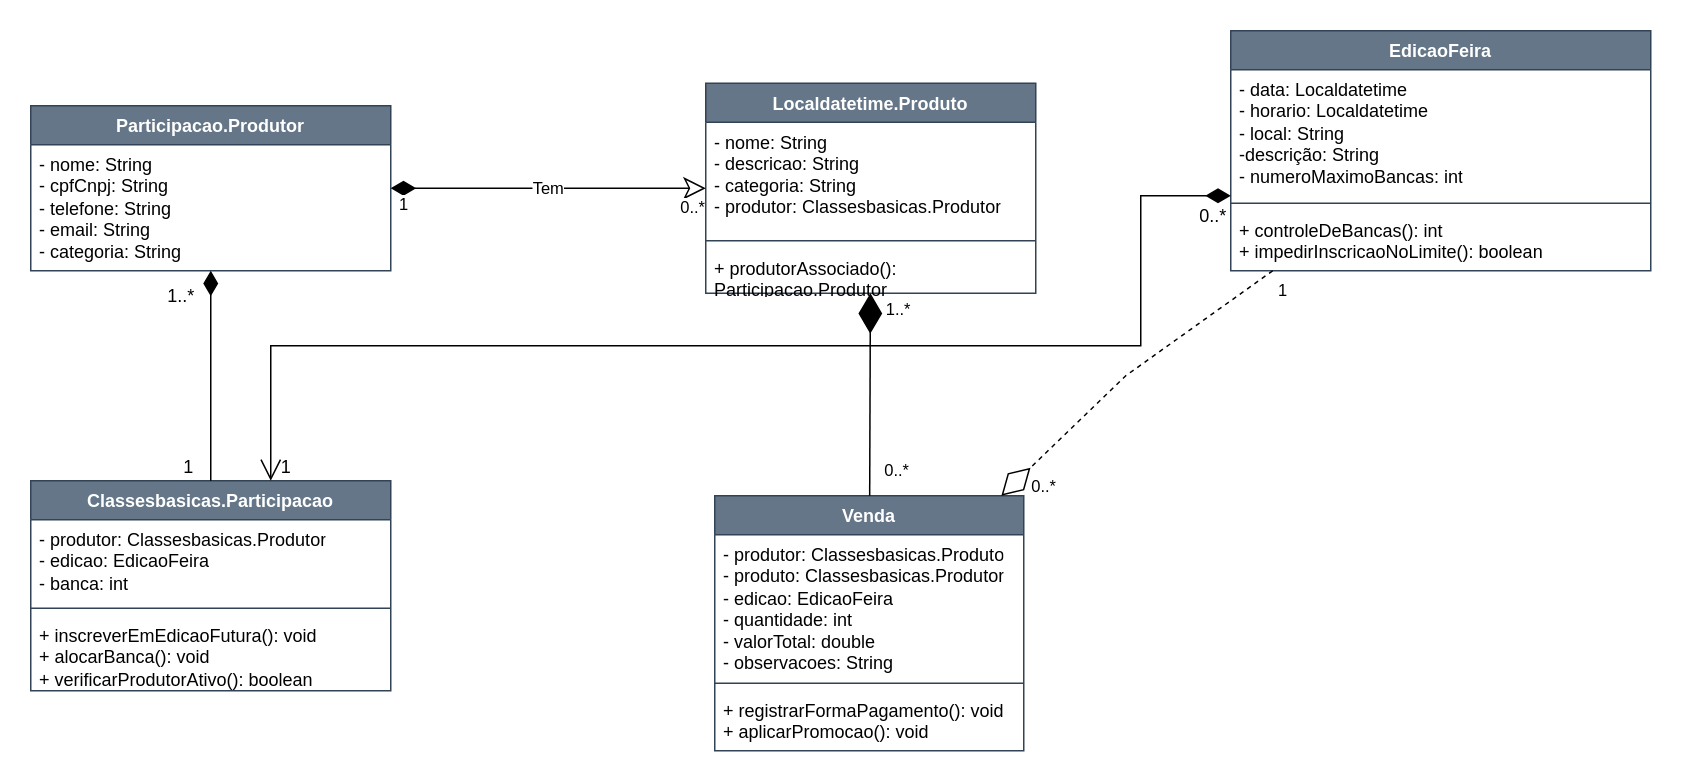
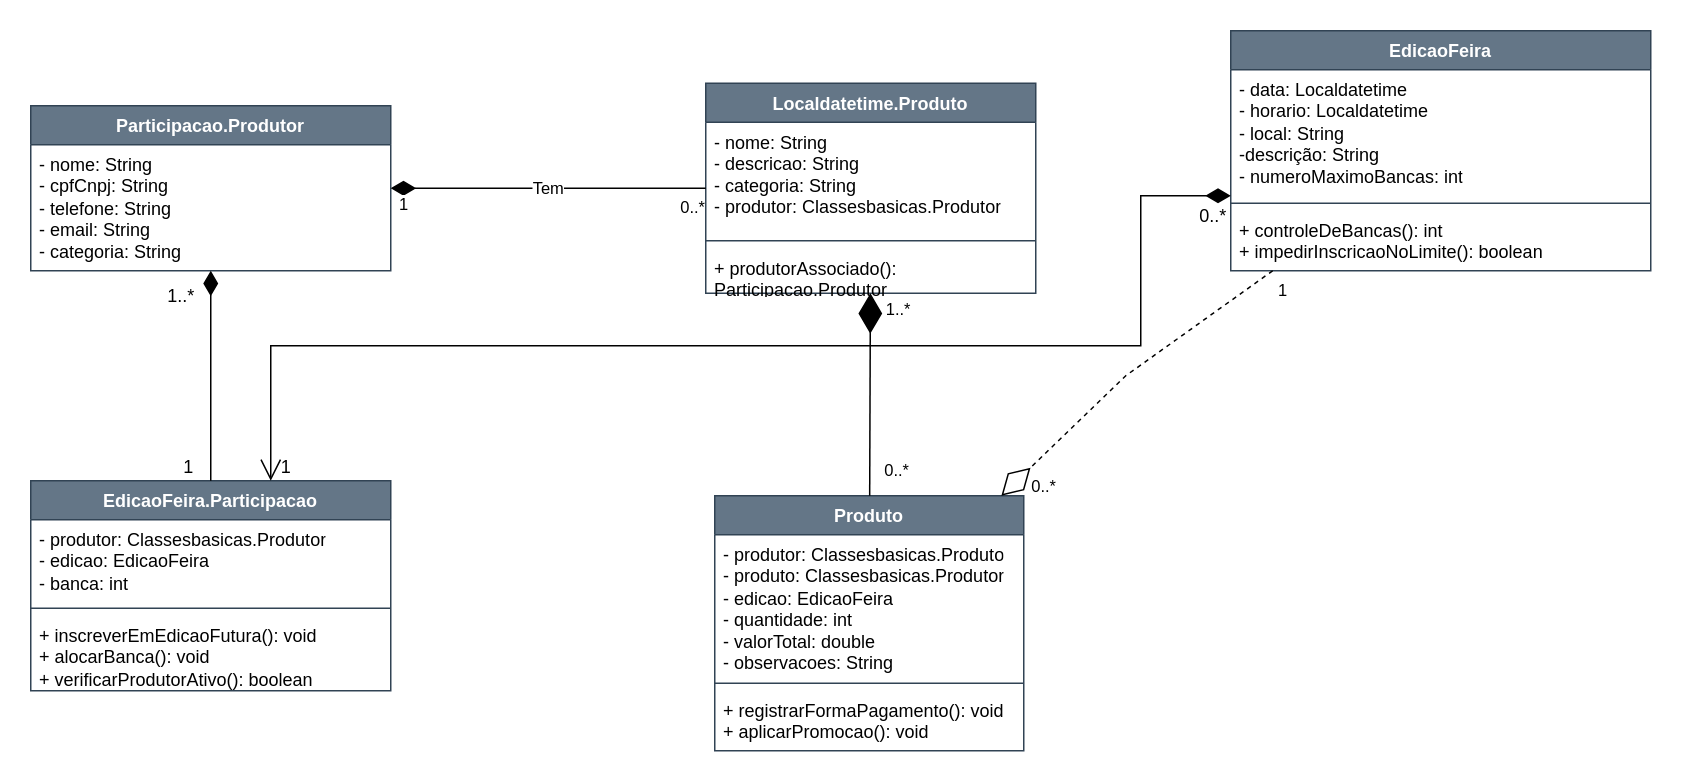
(687, 188) -> (694, 188)
(211, 502) -> (211, 502)
(869, 517) -> (869, 517)
